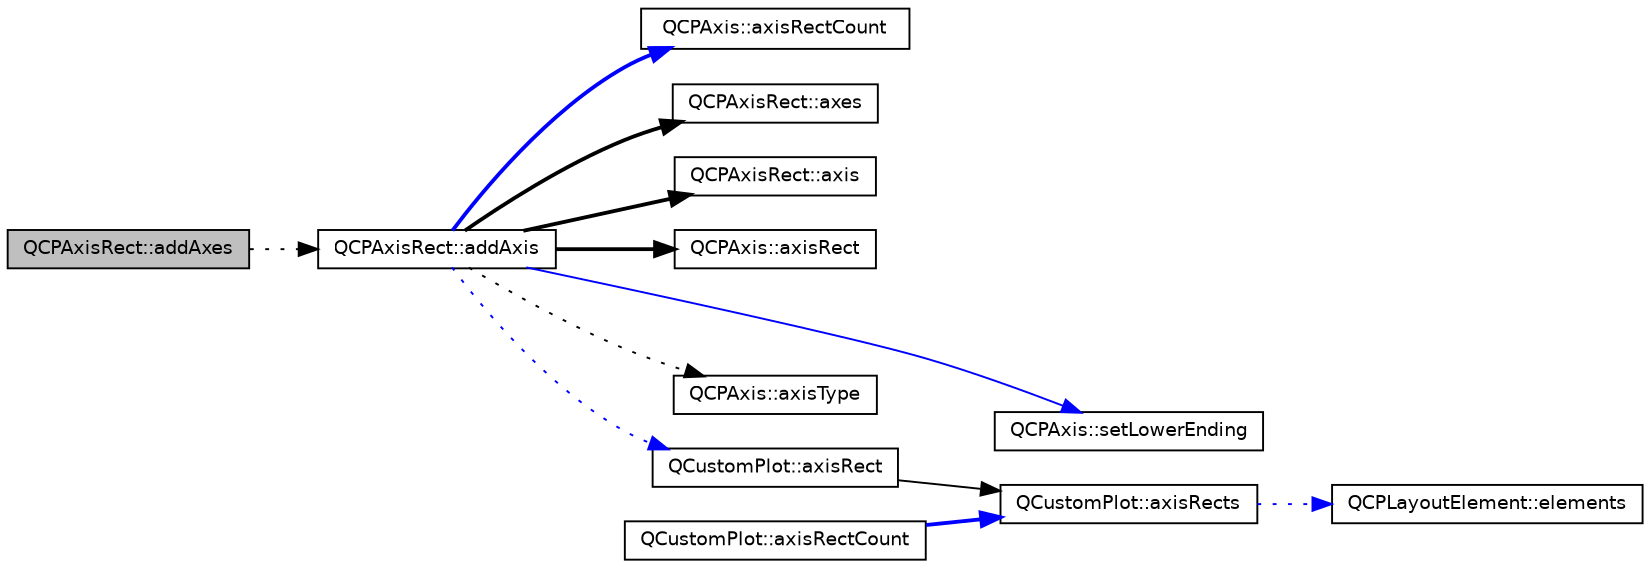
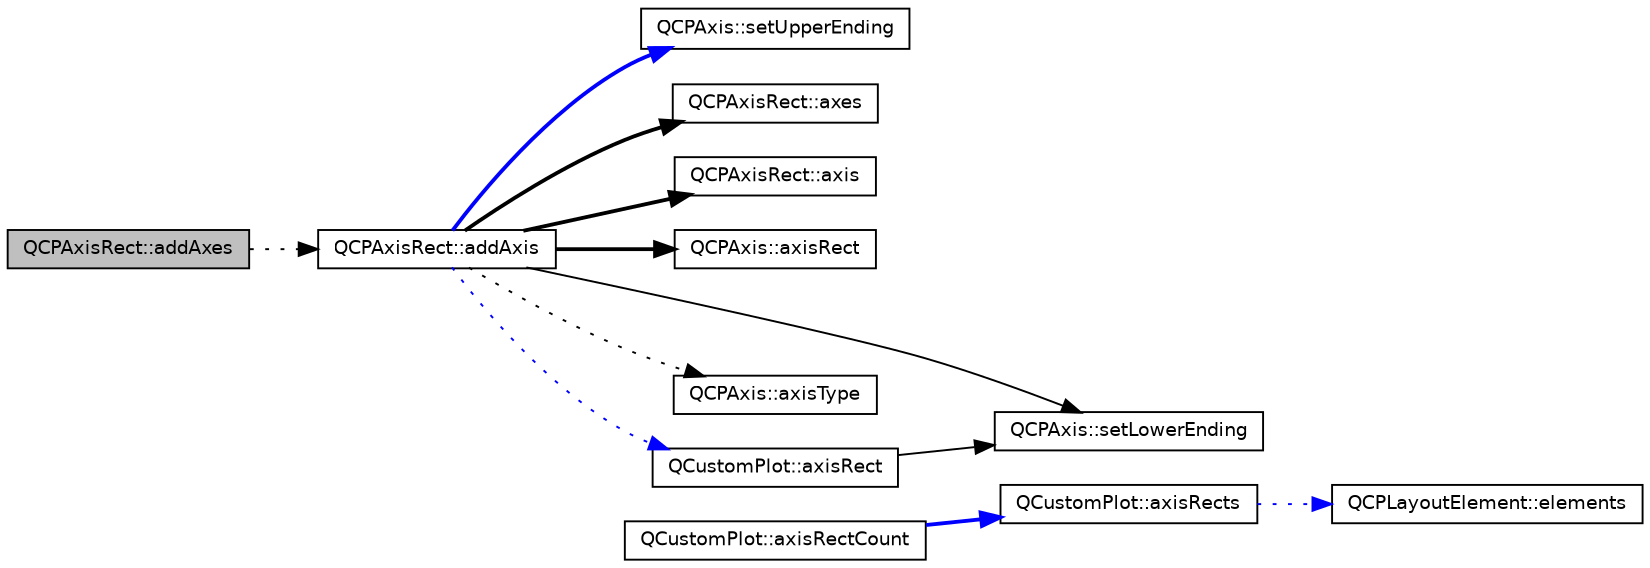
(775, 29) -> (775, 29)
(797, 327) -> (797, 327)
(939, 485) -> (936, 451)
